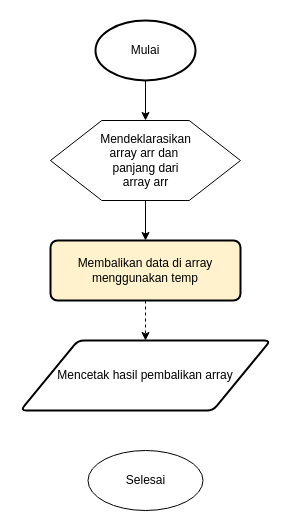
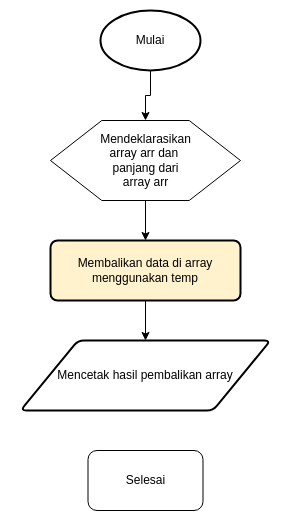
(146, 51) -> (151, 41)
(146, 317) -> (146, 317)
(146, 481) -> (146, 481)
